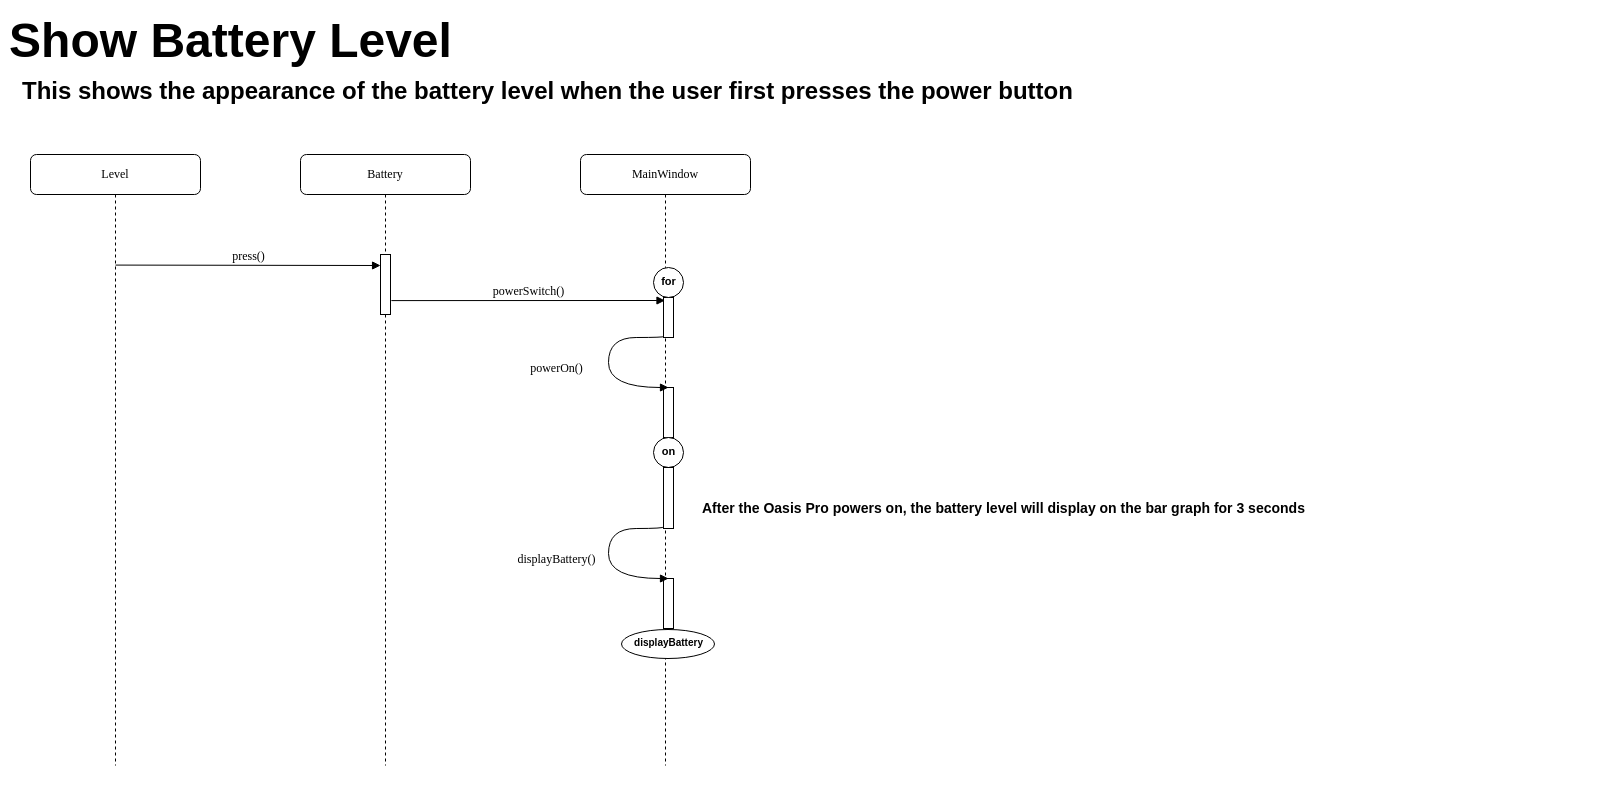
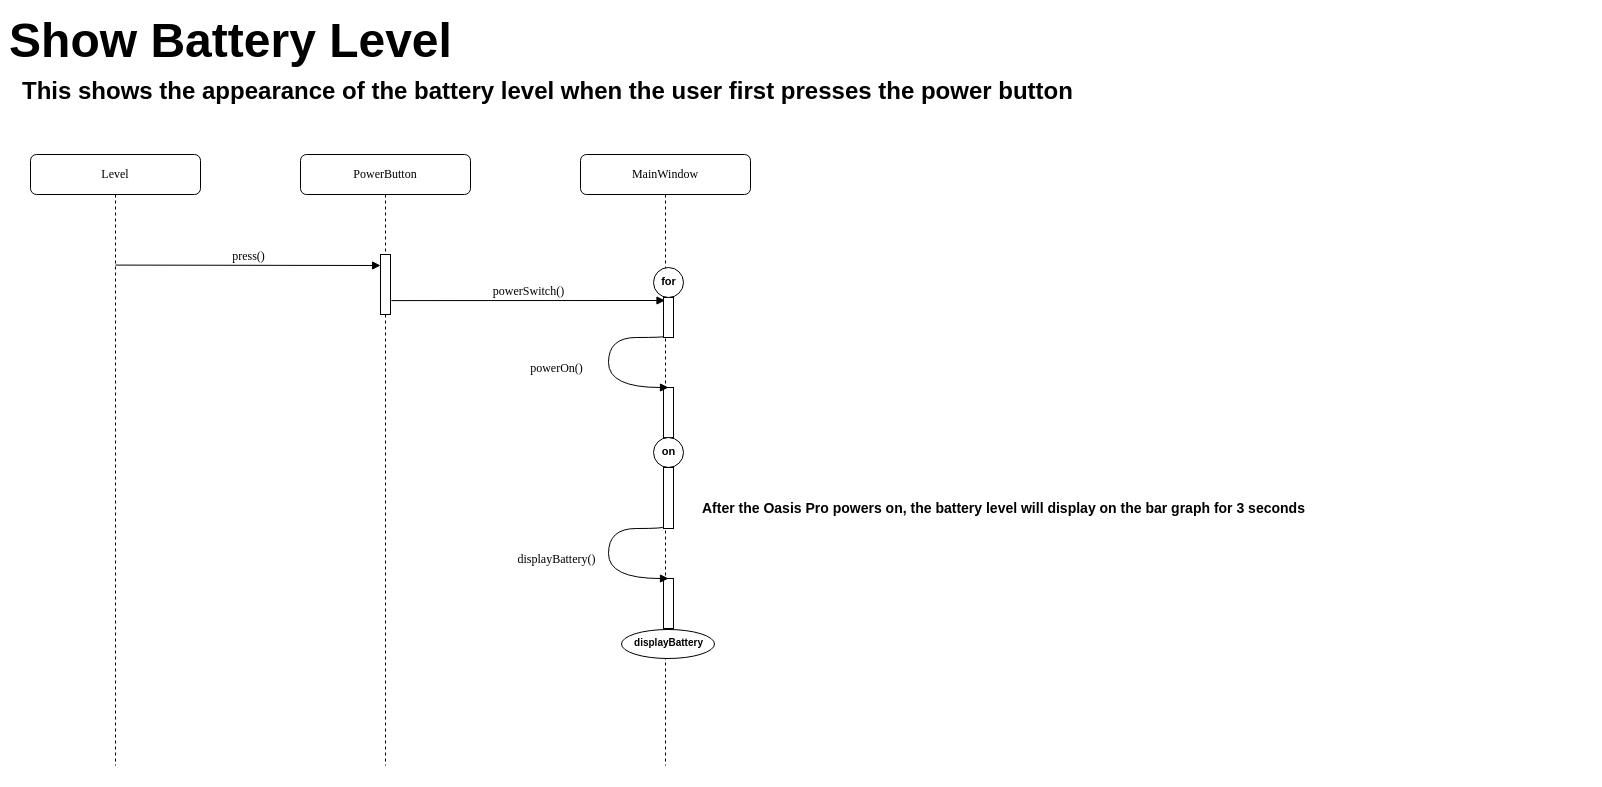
(386, 175) -> (386, 175)
